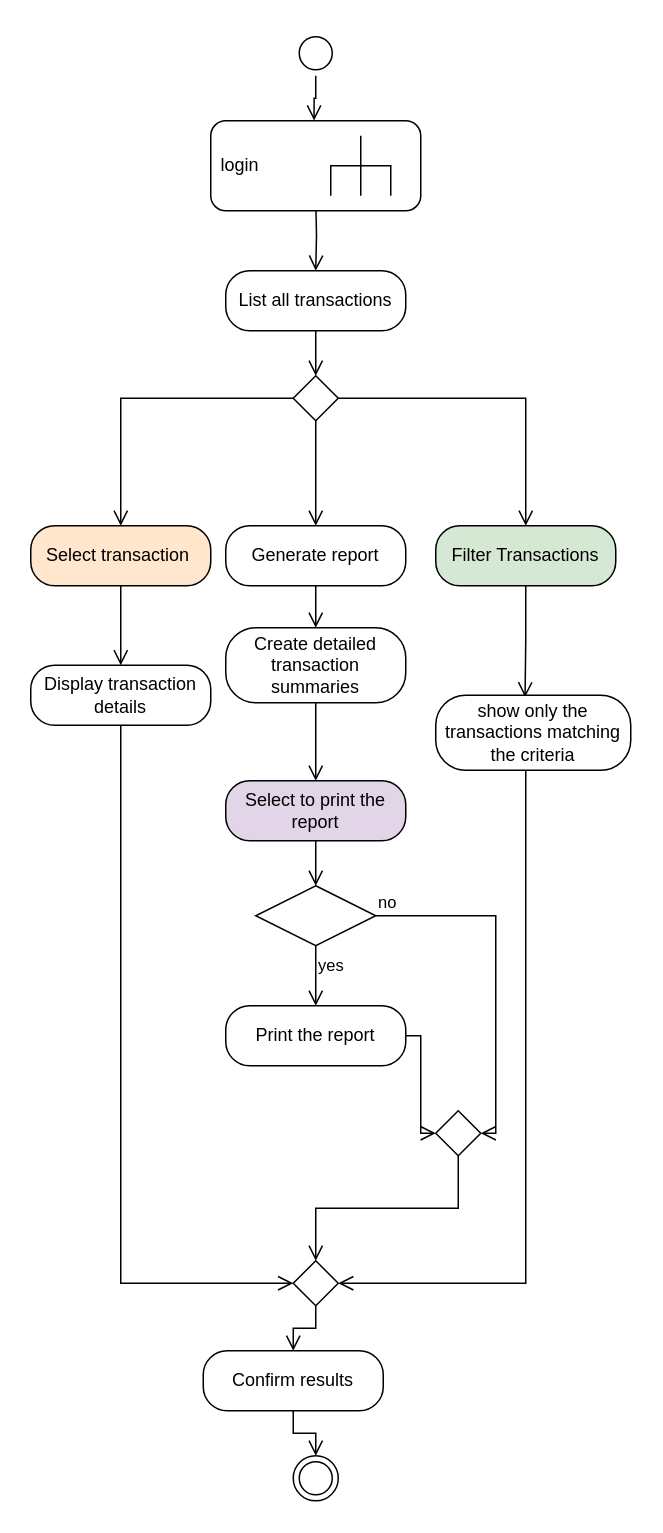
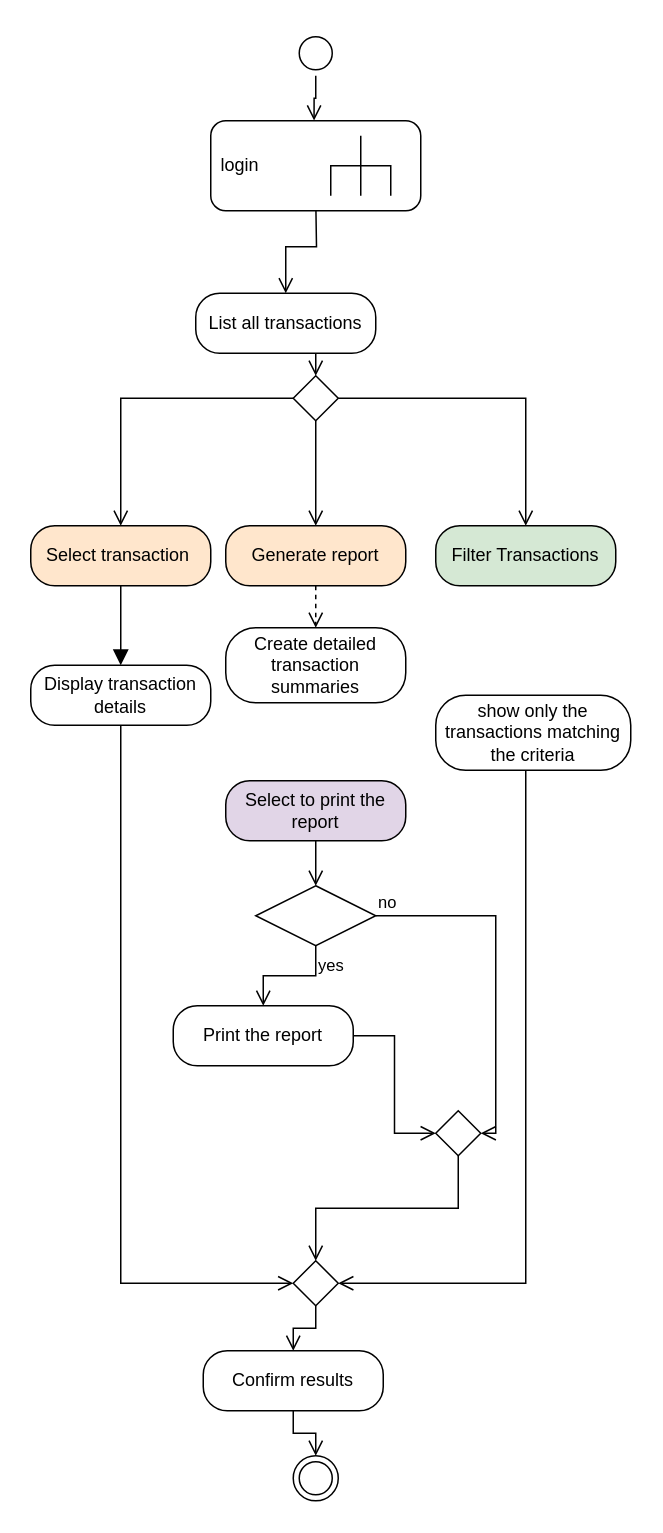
(316, 301) -> (286, 323)
(316, 556) -> (316, 556)
(316, 605) -> (316, 605)
(526, 639) -> none
(121, 653) -> (121, 648)
(316, 740) -> none
(316, 1036) -> (263, 1036)
